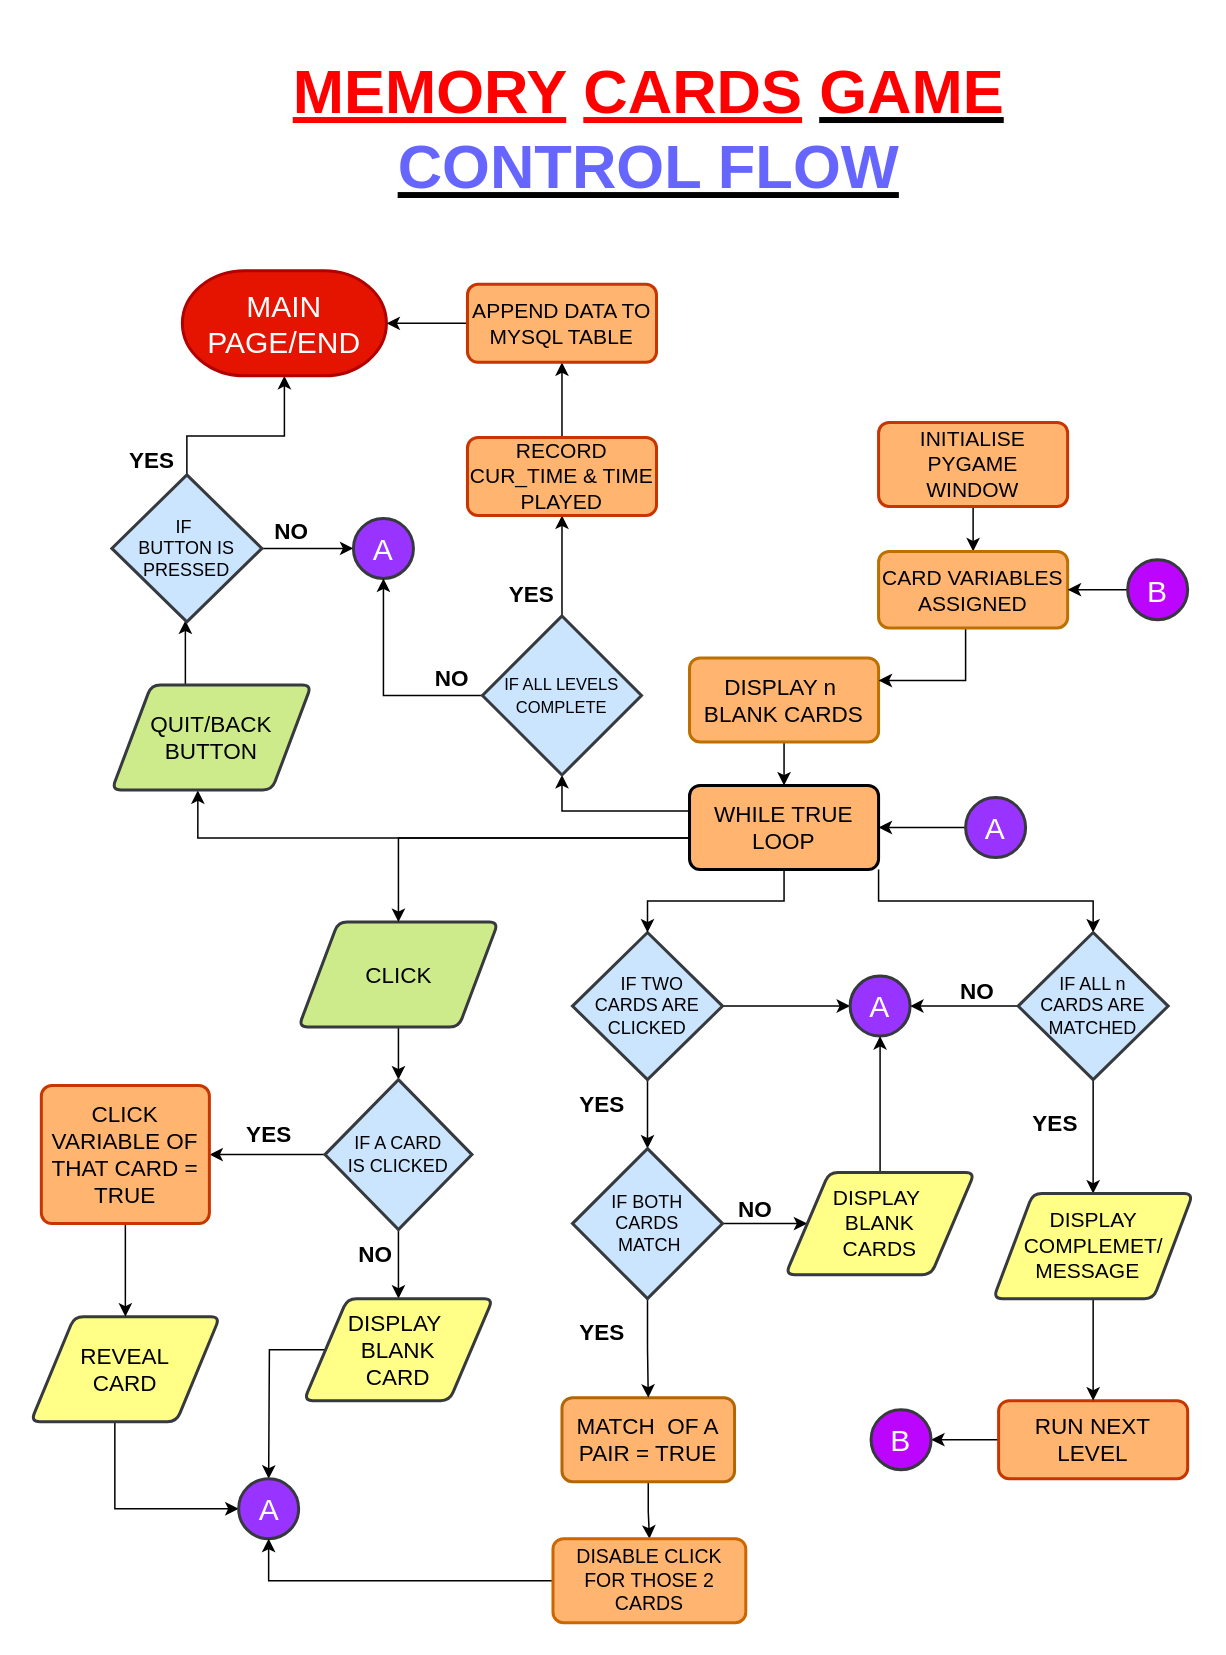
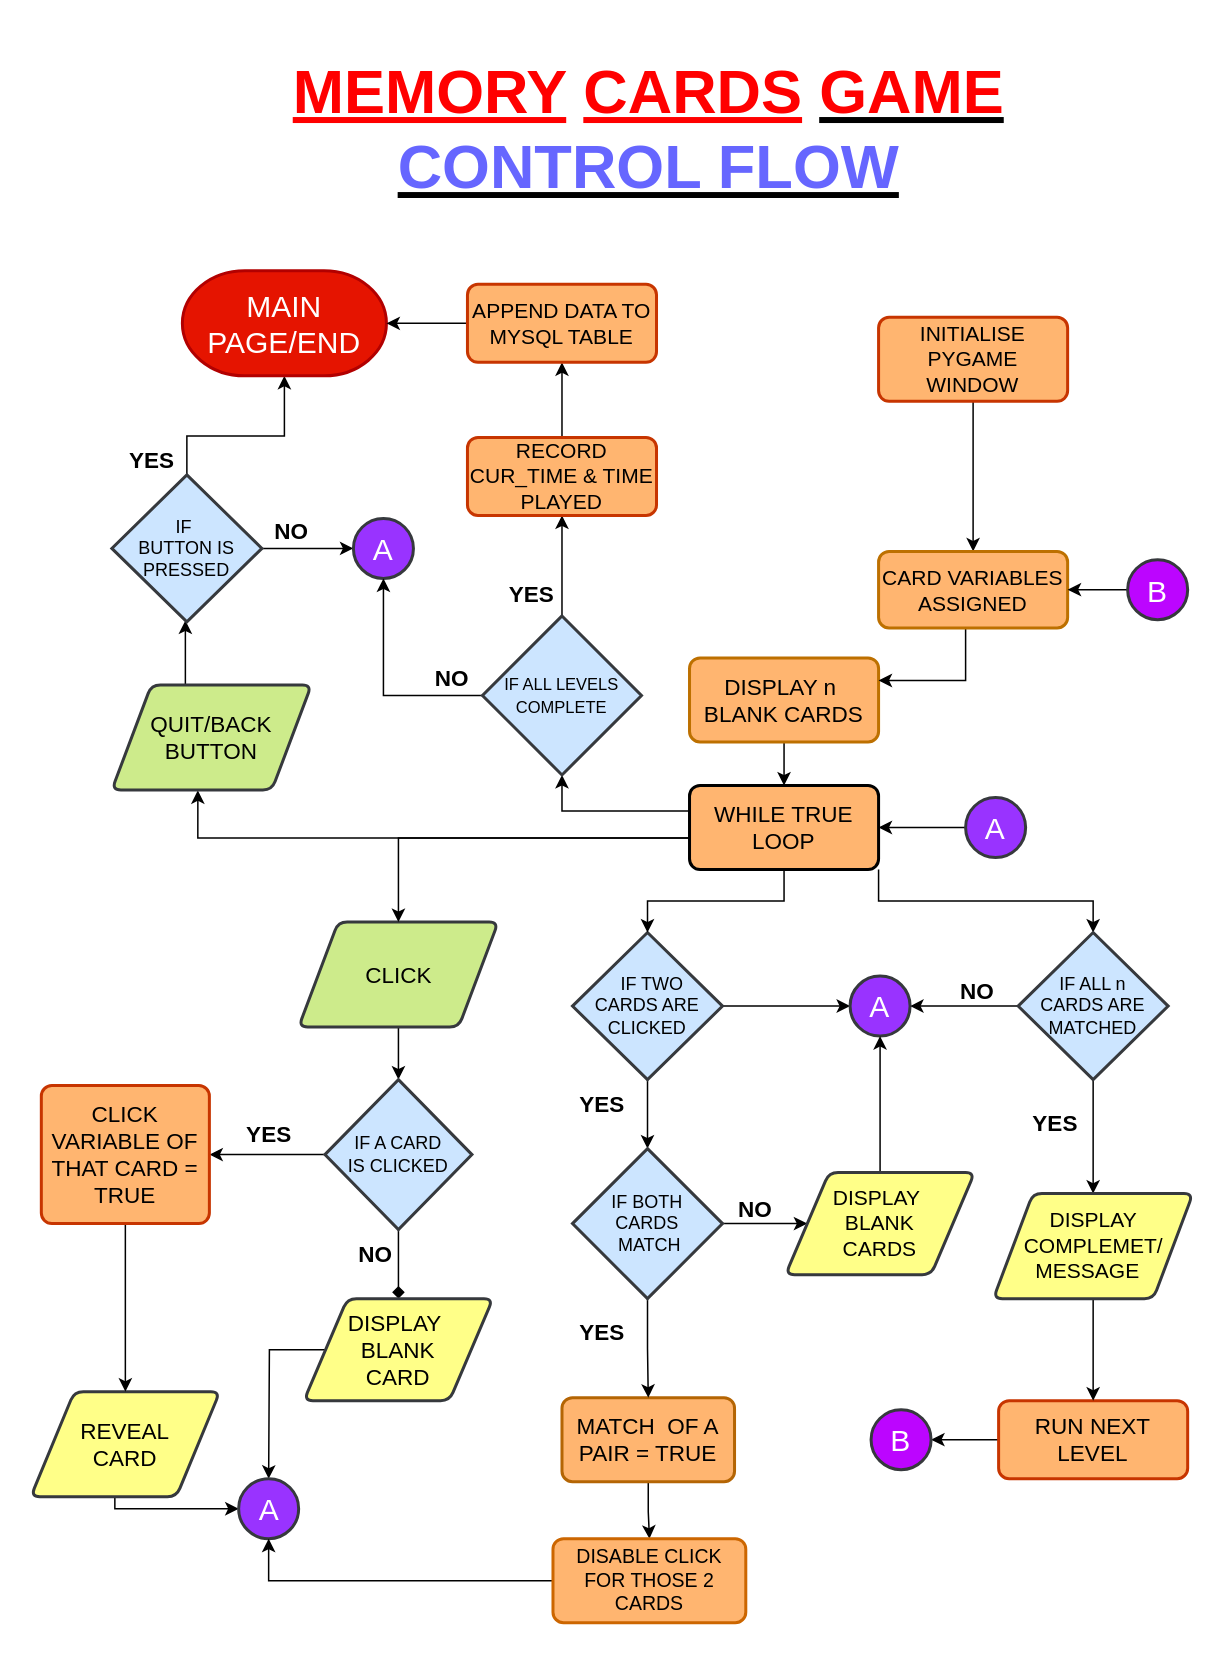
(973, 464) -> (973, 359)
(398, 1287) -> (398, 1286)
(125, 1369) -> (125, 1444)
